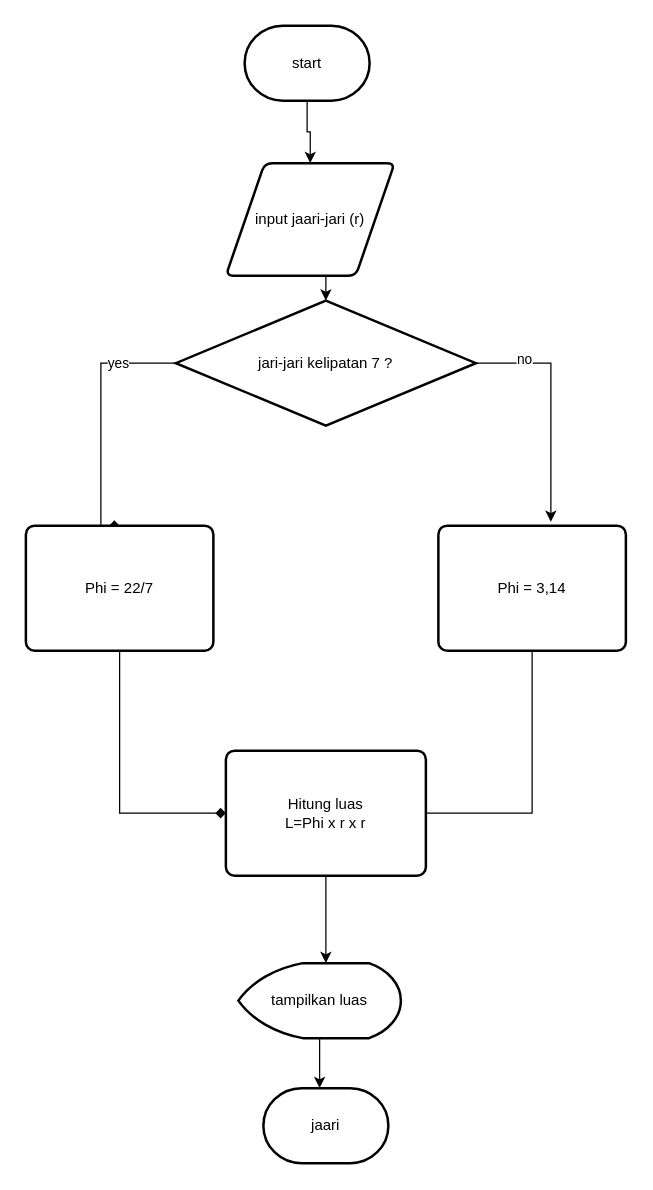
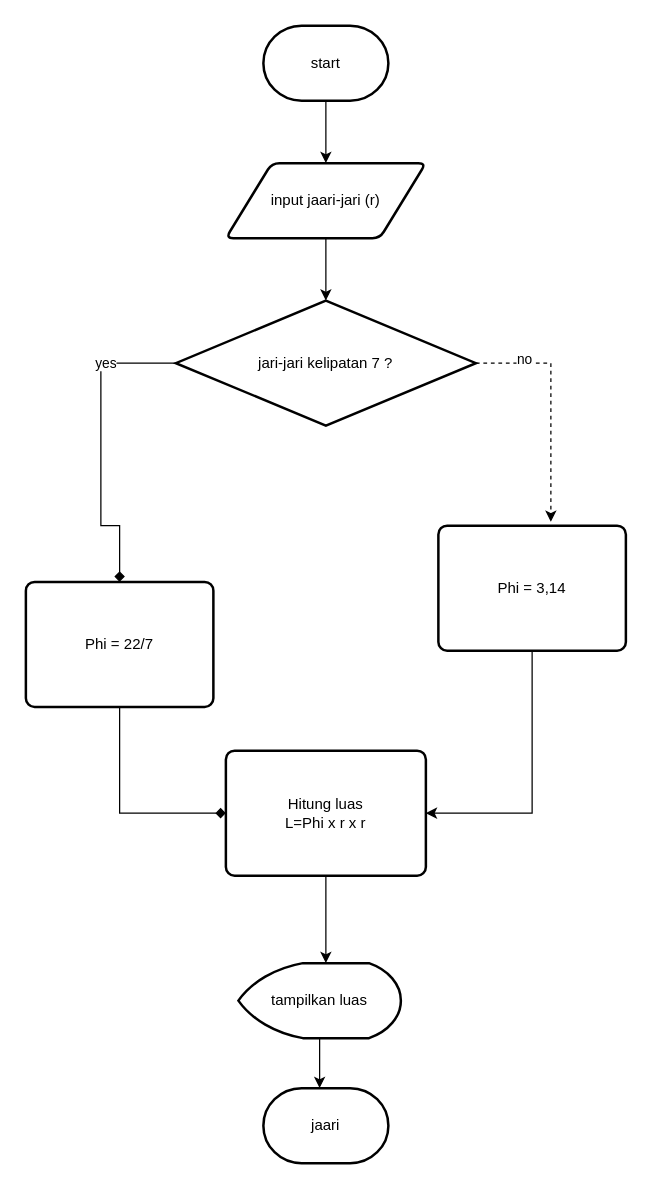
(307, 63) -> (326, 63)
(310, 219) -> (326, 201)
(551, 428) -> (551, 428)
(119, 588) -> (119, 644)
(432, 813) -> (436, 813)
